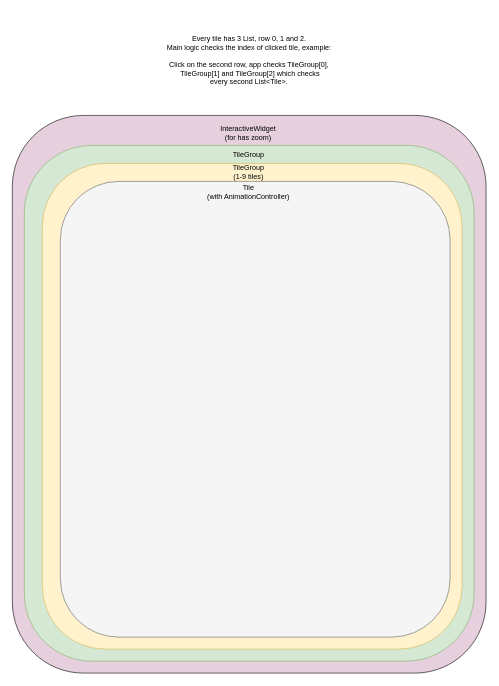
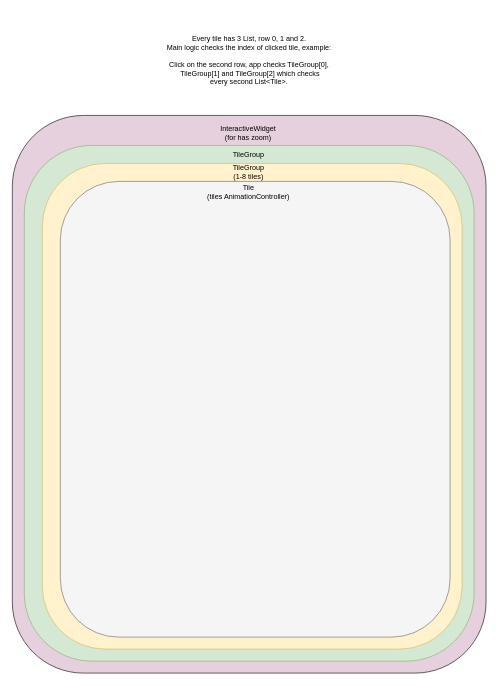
(249, 173) -> (249, 173)
(249, 192) -> (249, 192)
